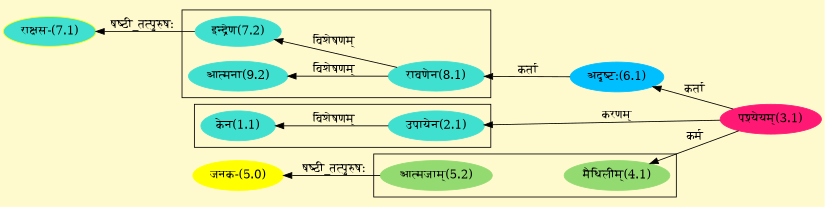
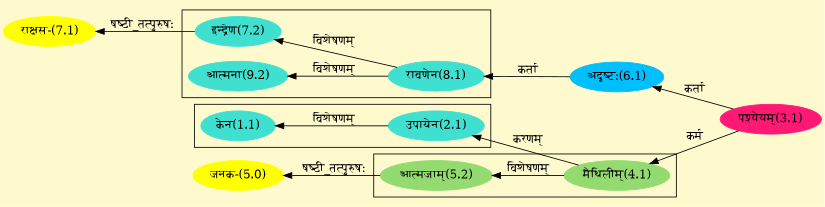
(50, 31) -> (50, 31)
(606, 122) -> (520, 149)
none -> (533, 175)
